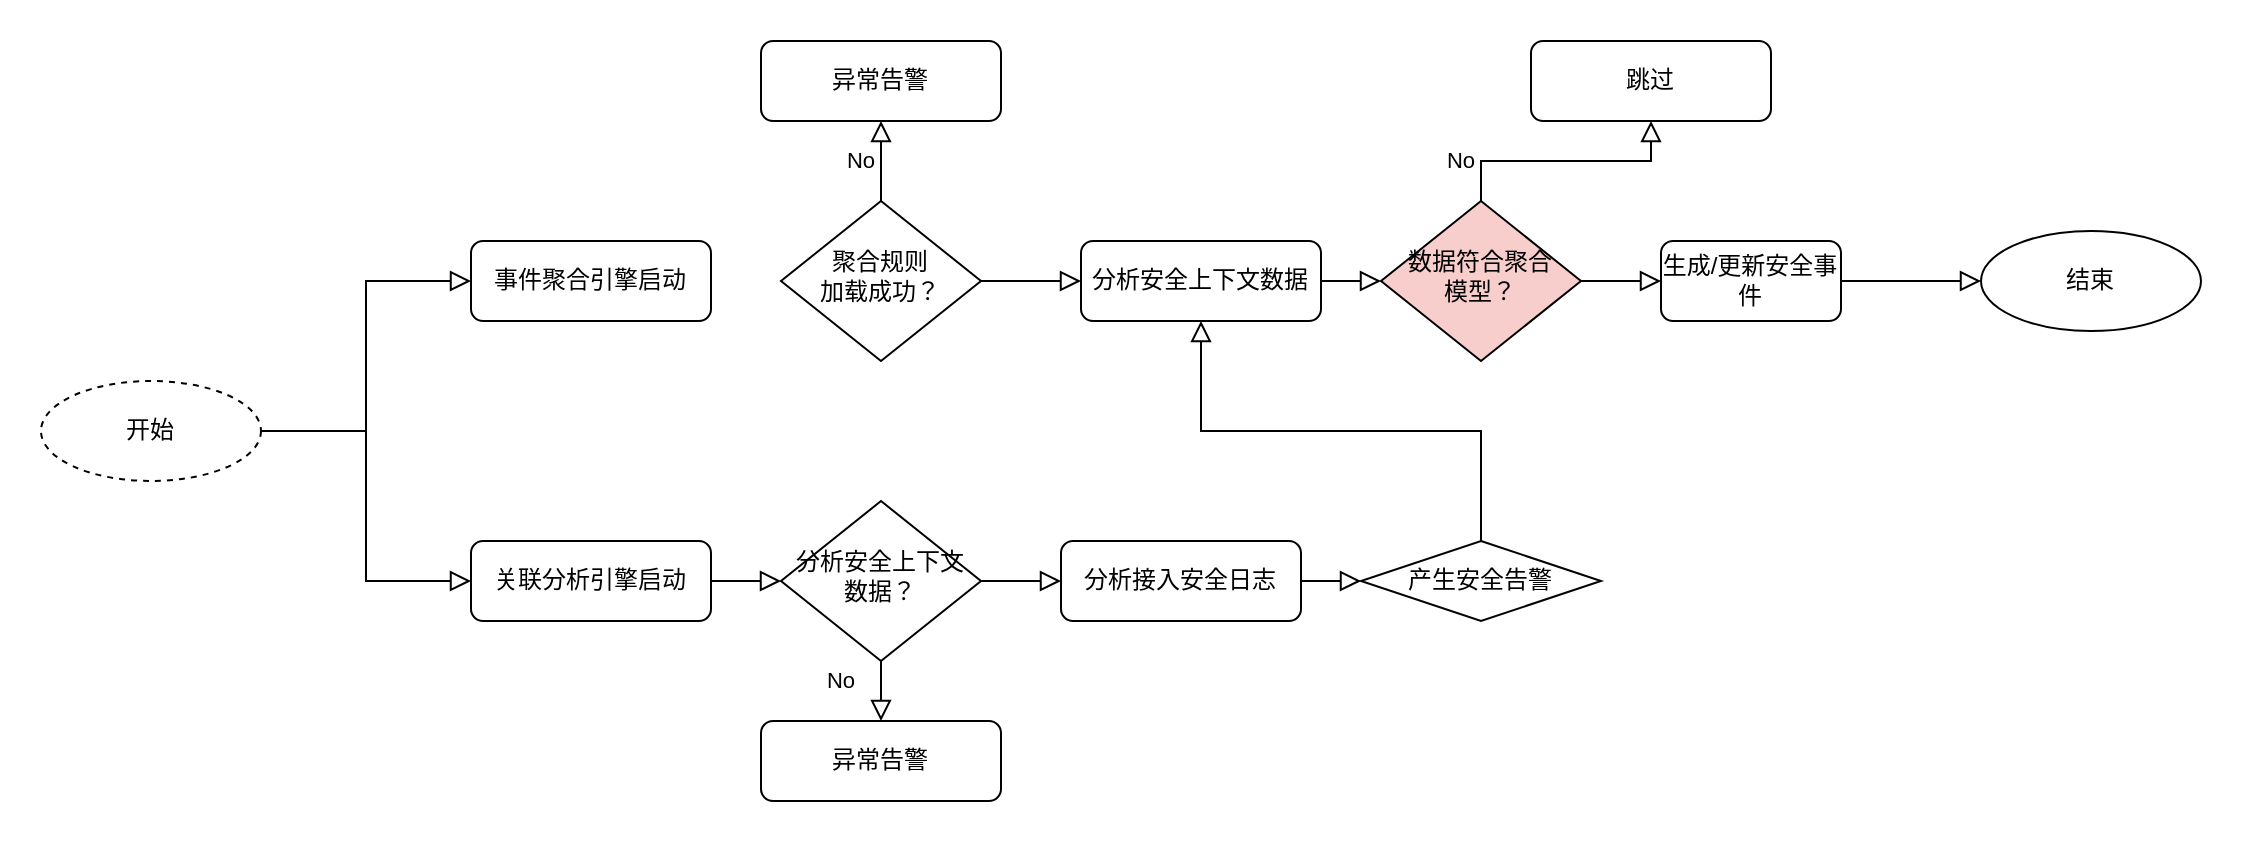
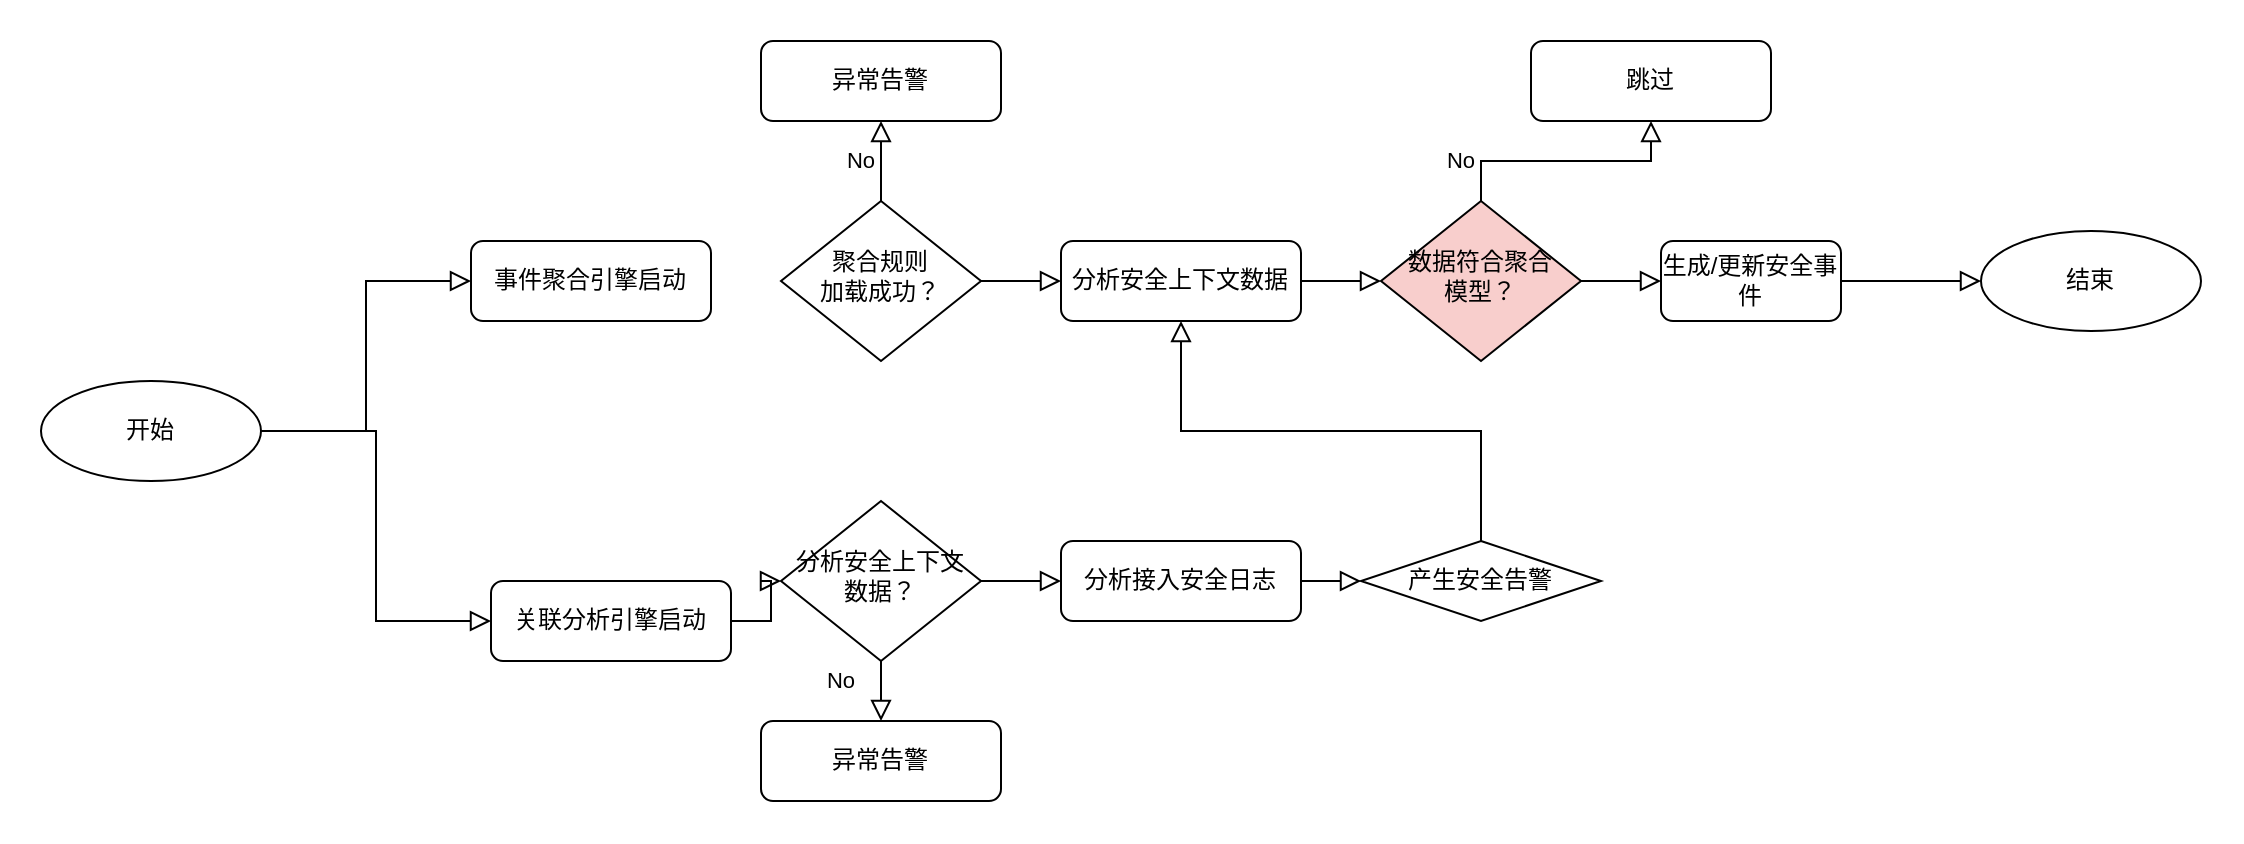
(1201, 281) -> (1181, 281)
(151, 431) -> (151, 431)
(591, 581) -> (611, 621)
